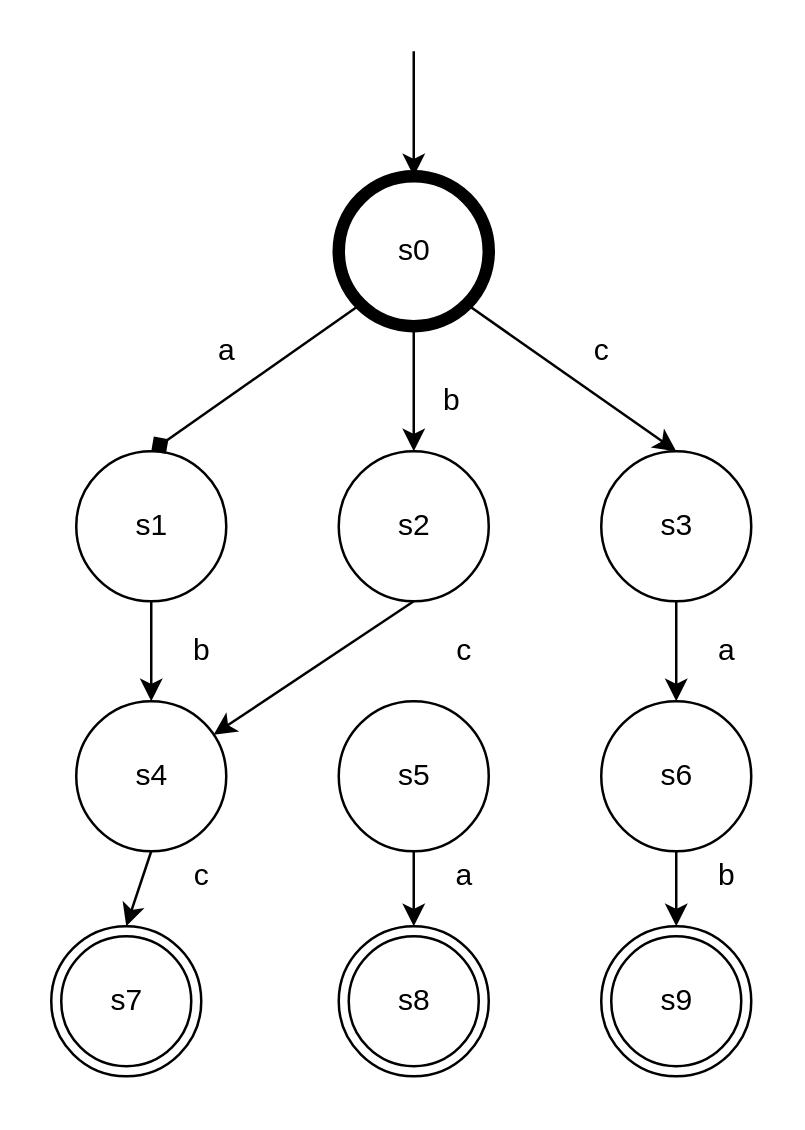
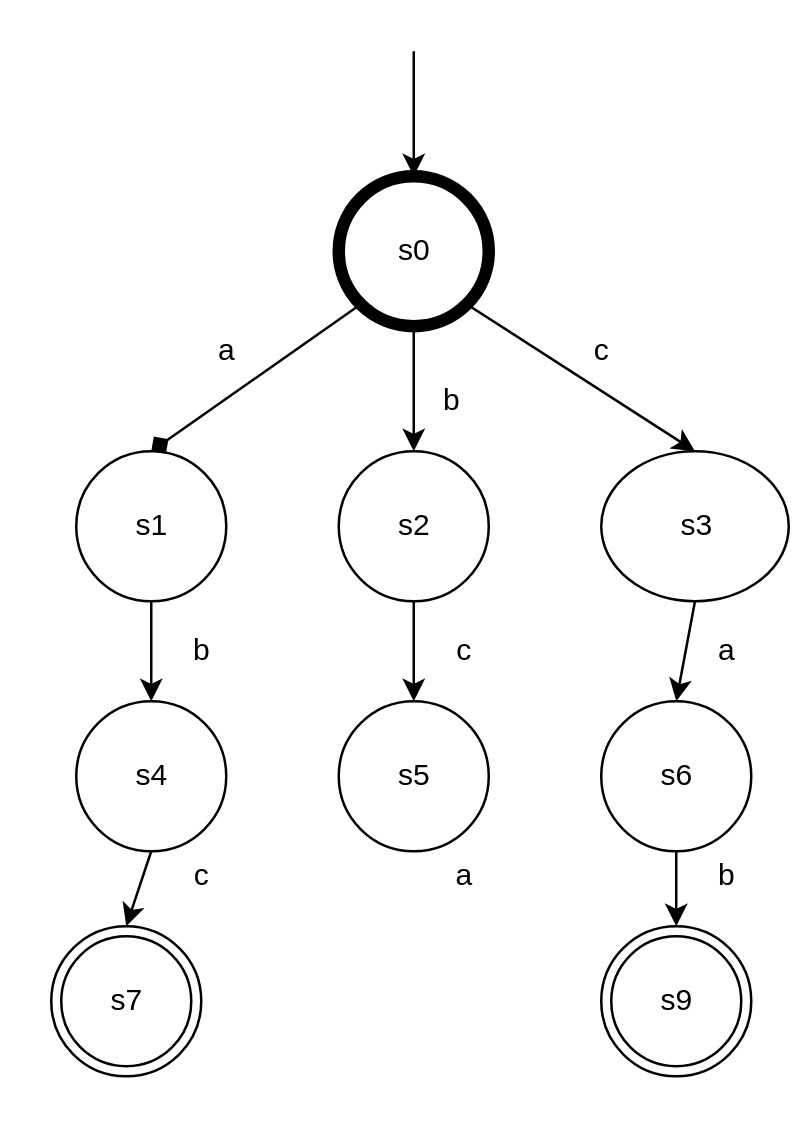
(676, 526) -> (695, 526)
(320, 664) -> (414, 643)
(414, 880) -> none
(414, 1001) -> none
